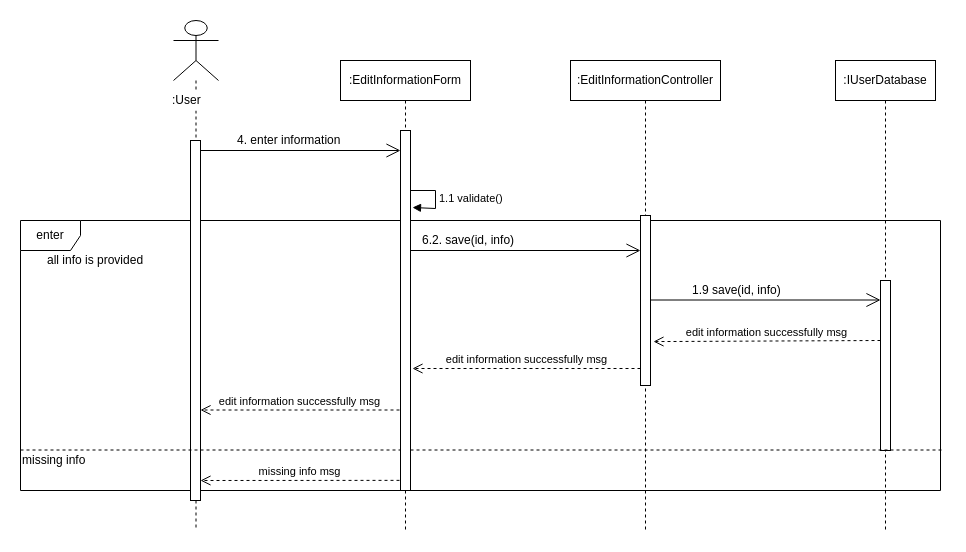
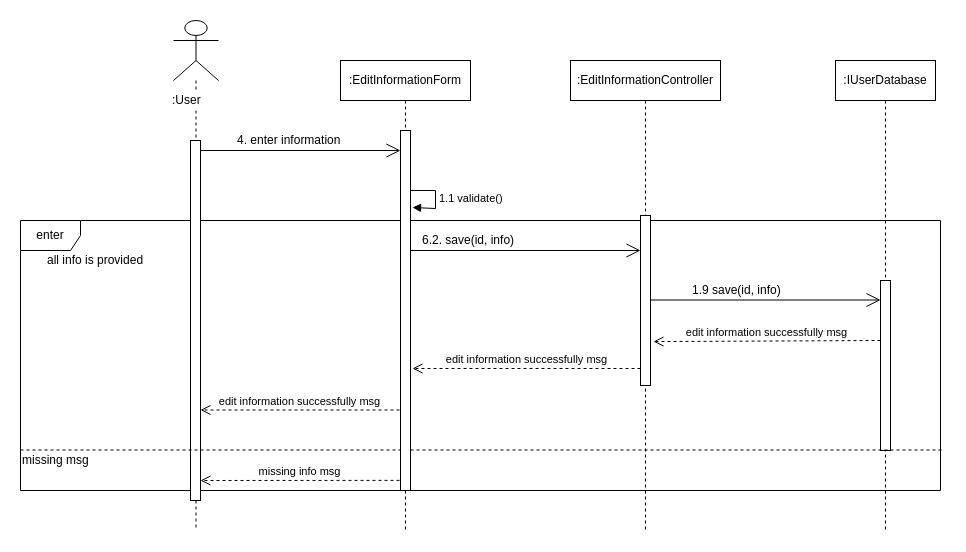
(57, 461) -> (55, 461)
